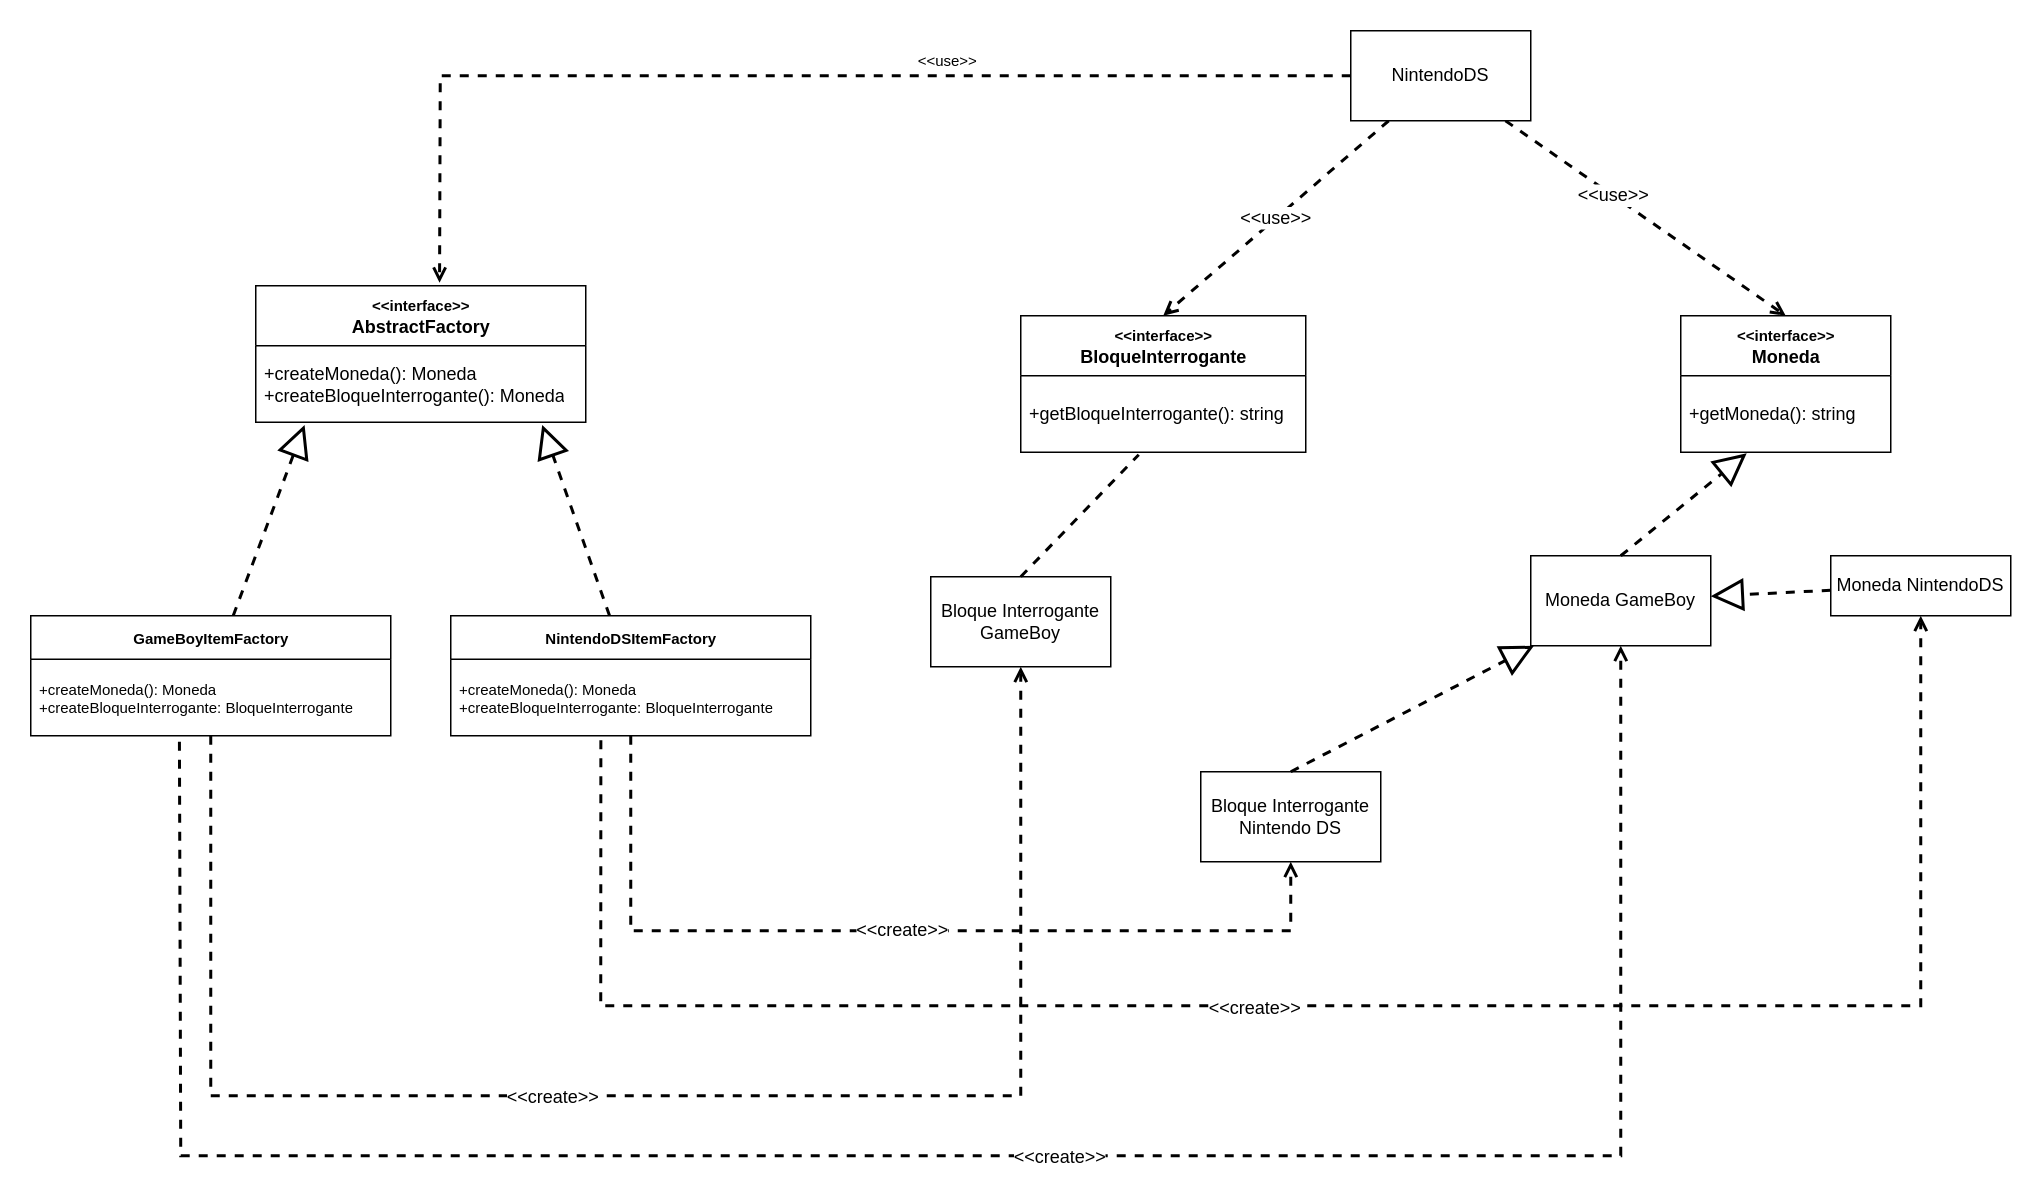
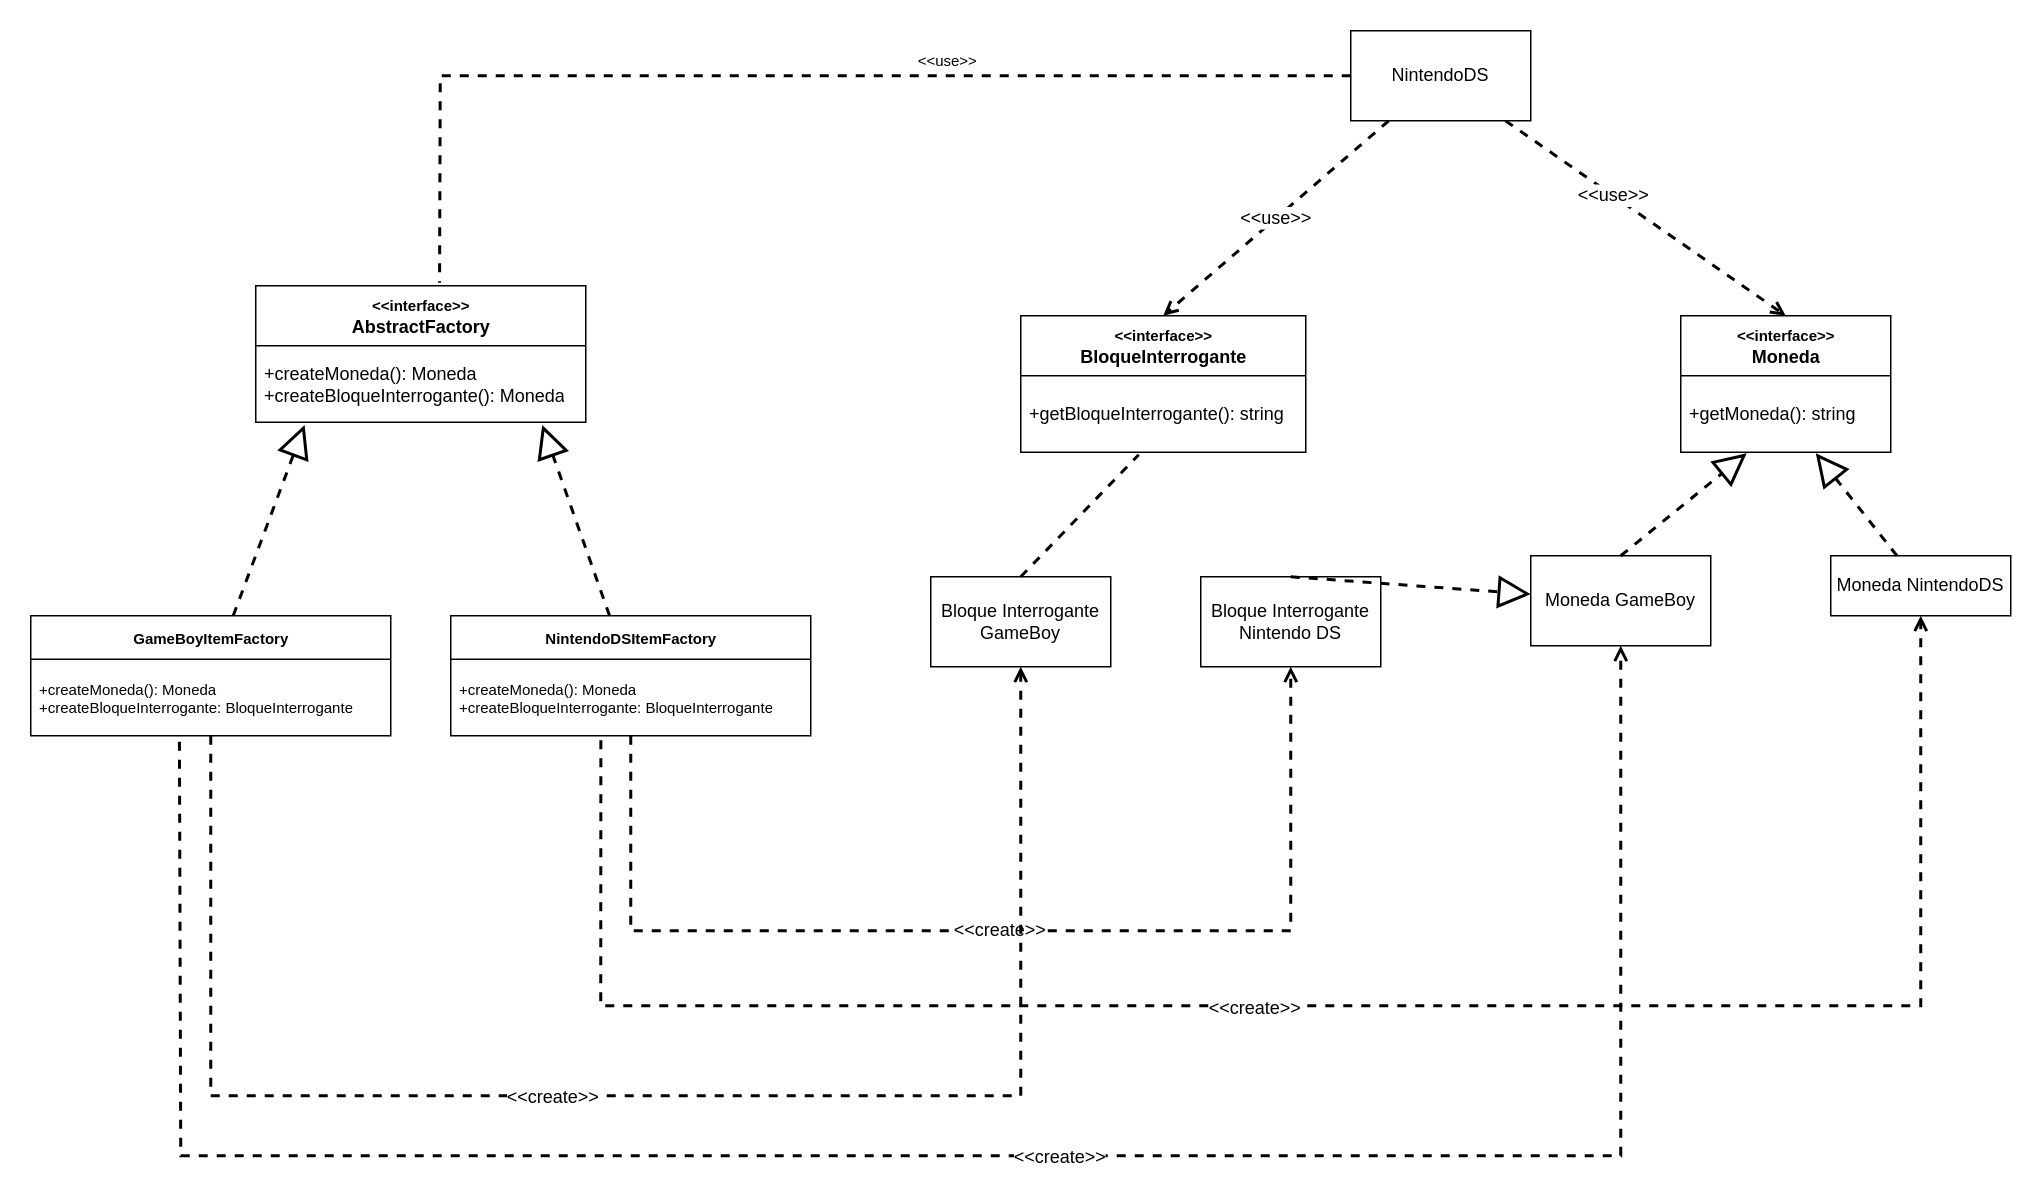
(440, 272) -> (440, 275)
(1787, 592) -> (1867, 518)
(1291, 817) -> (1291, 622)
